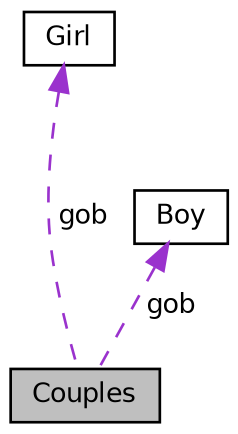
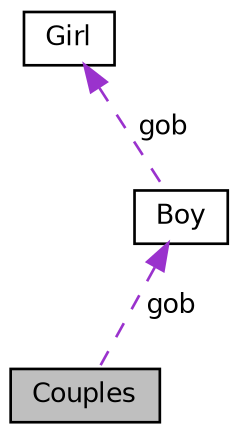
(50, 232) -> (133, 140)
